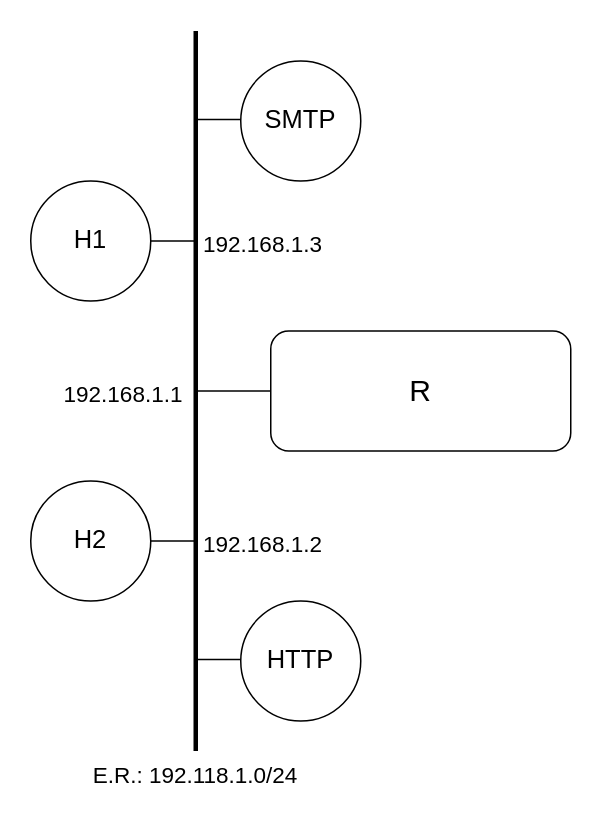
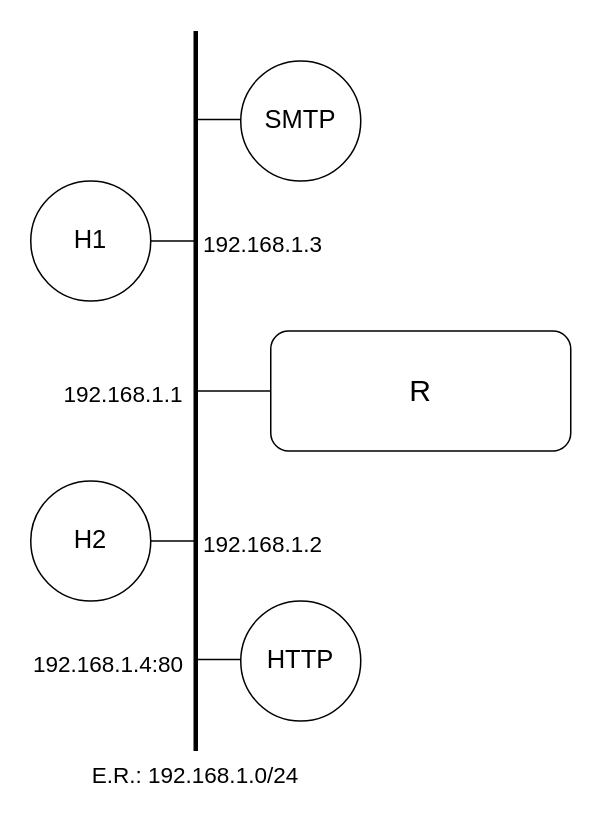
none -> (109, 661)
(196, 772) -> (196, 772)
